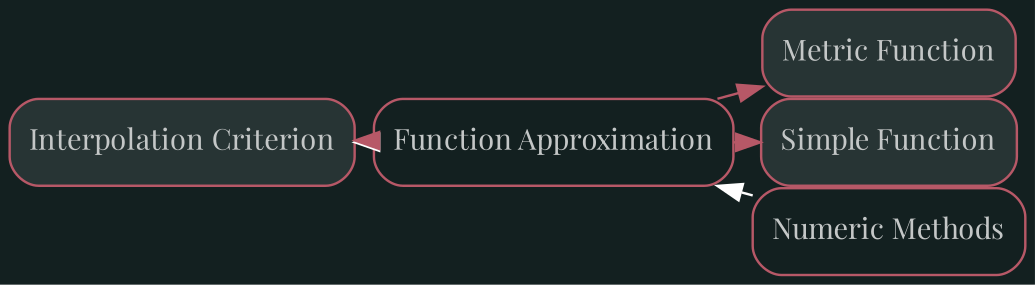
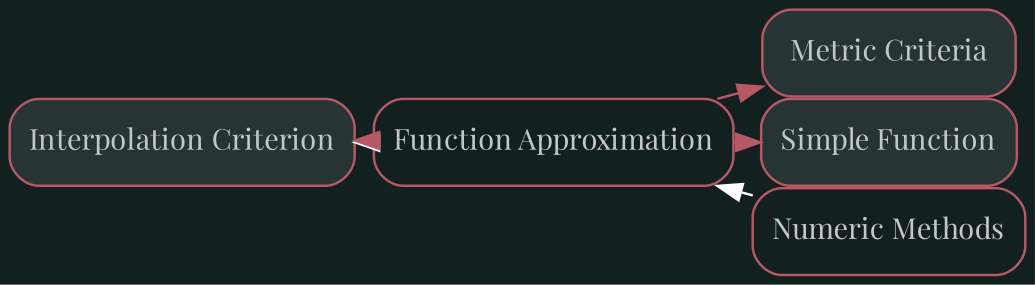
(889, 53) -> (889, 53)
